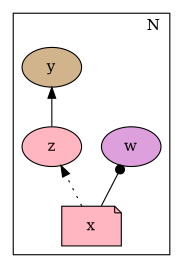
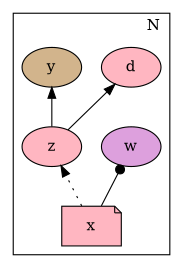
none -> (131, 67)
